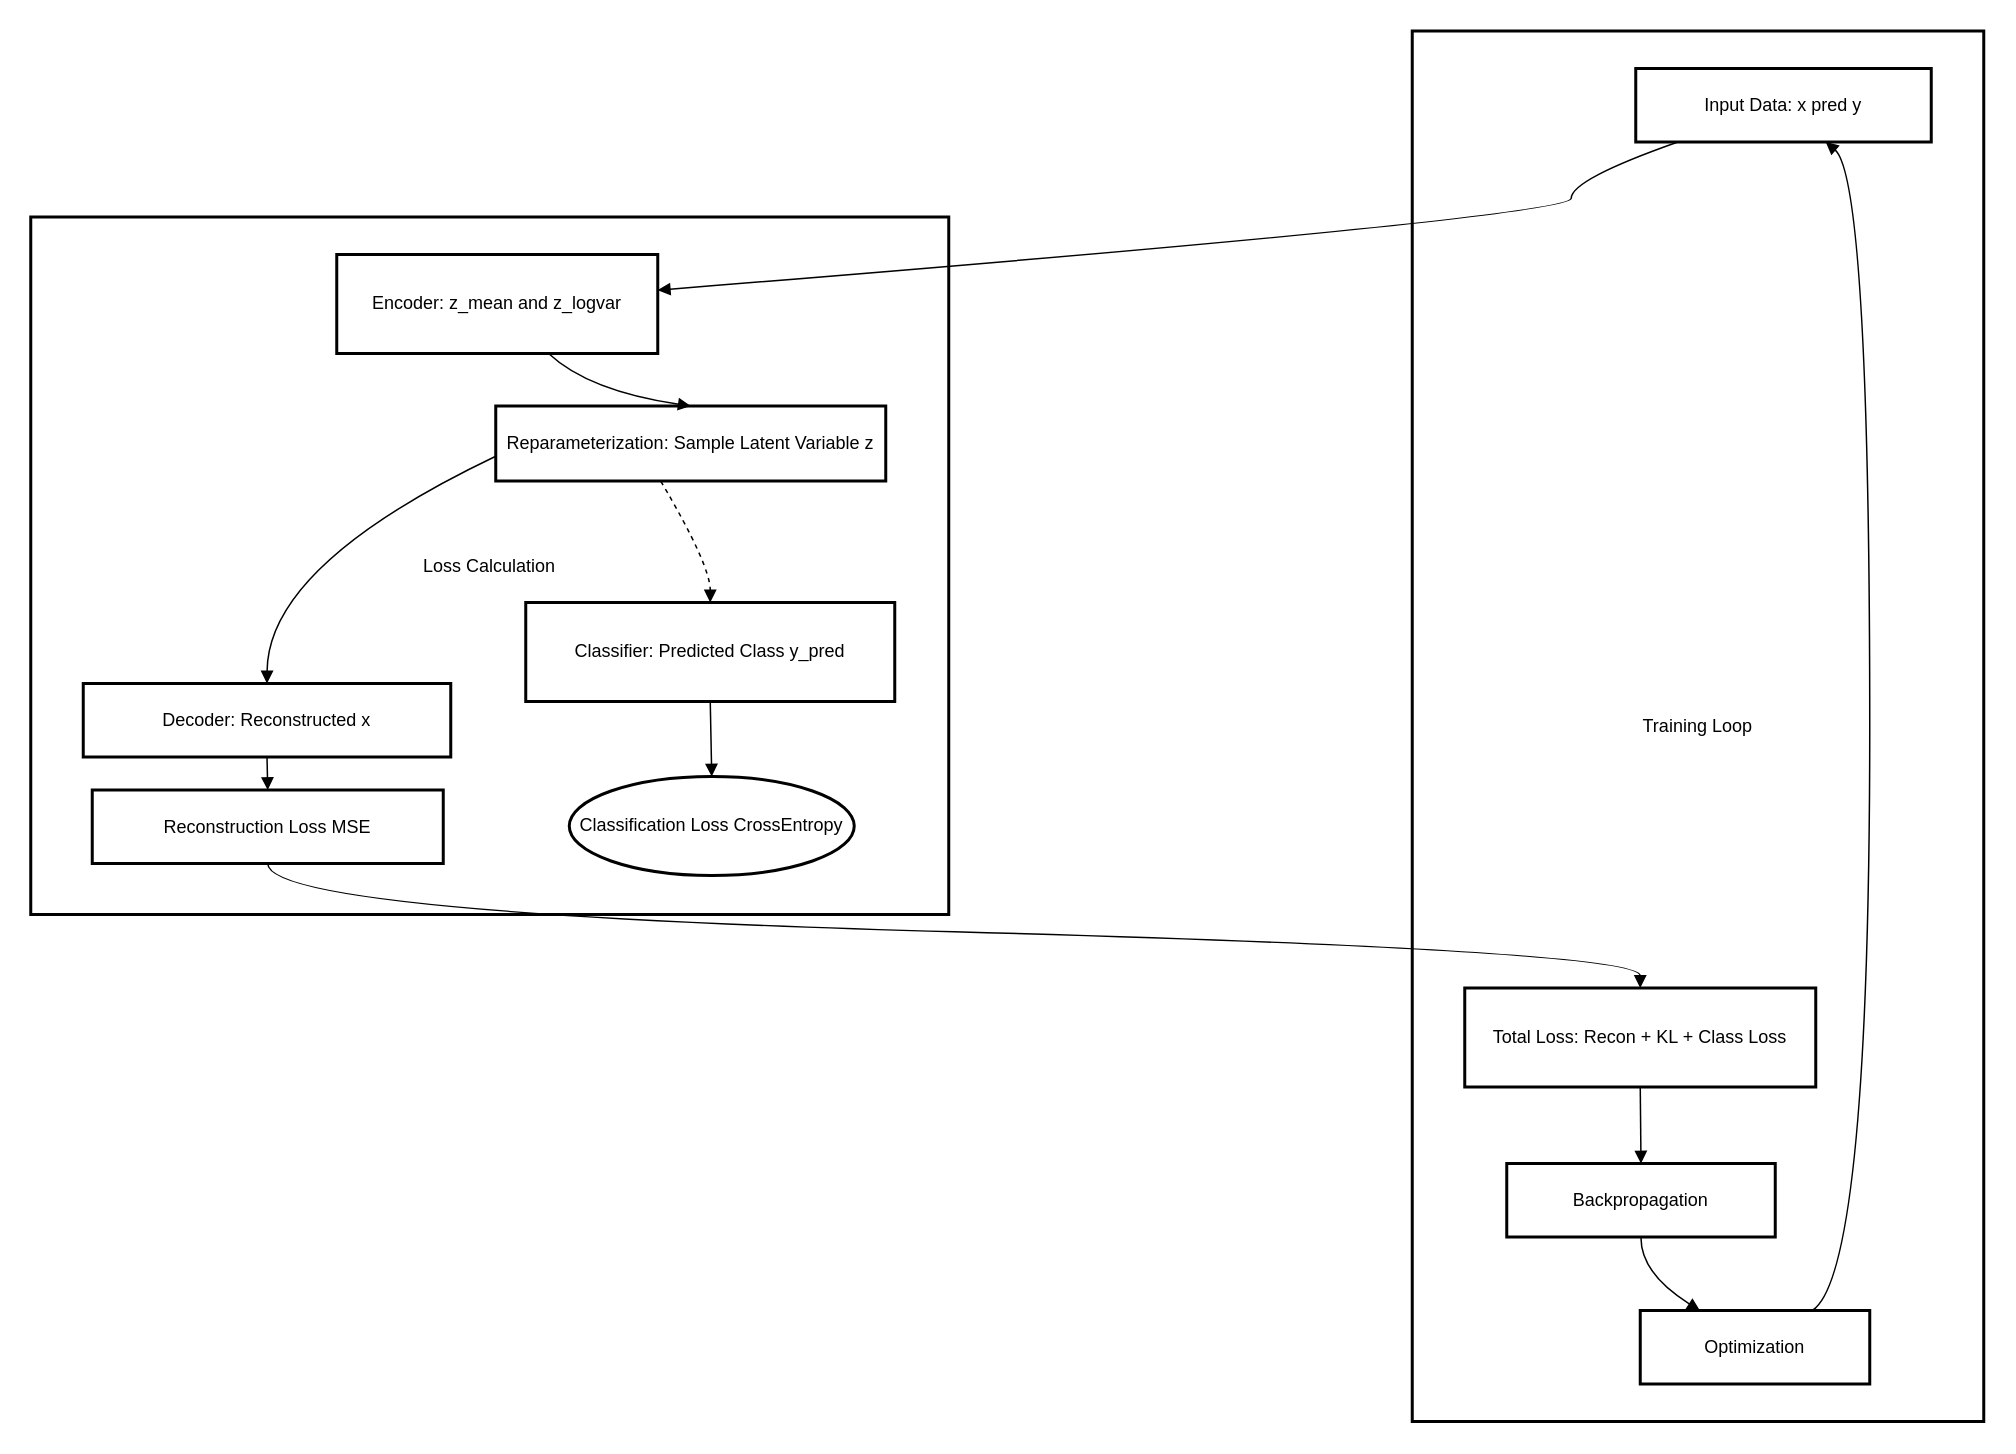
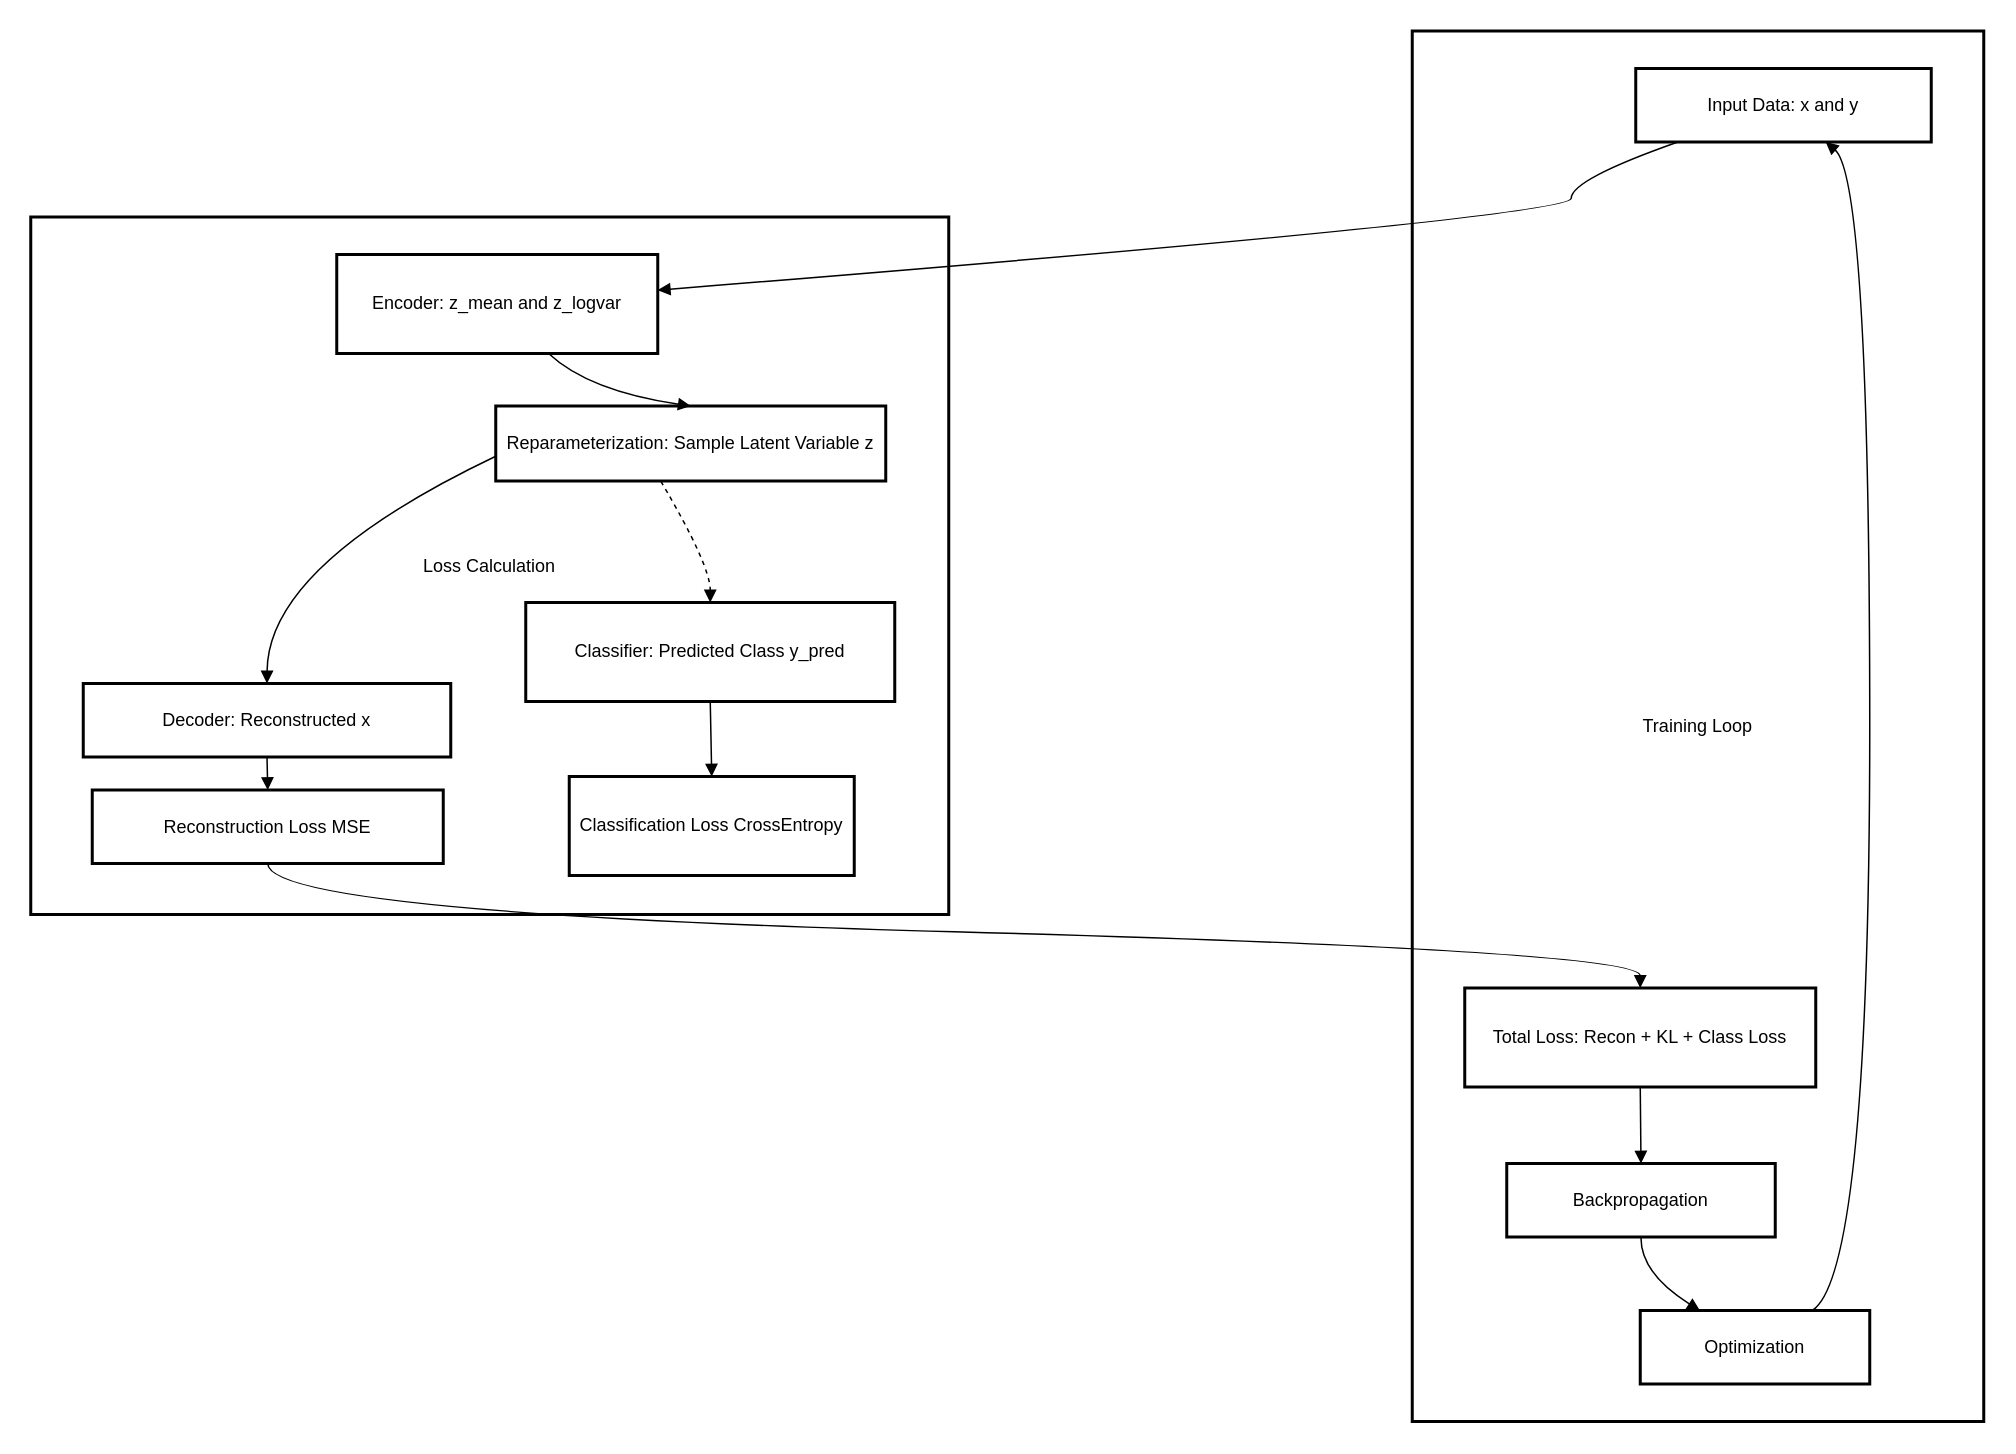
(1784, 106) -> (1784, 106)
(712, 826) -> (712, 826)
